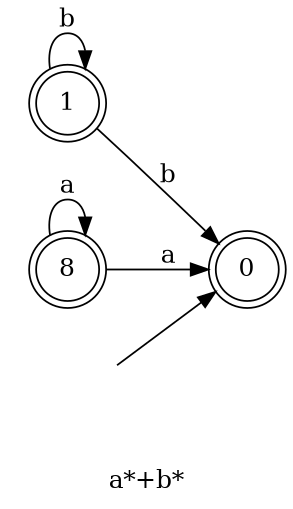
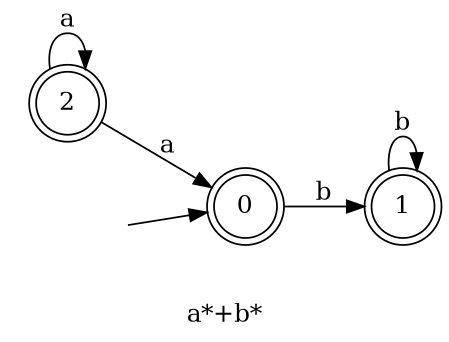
(152, 179) -> (315, 207)
(68, 269) -> (68, 103)
